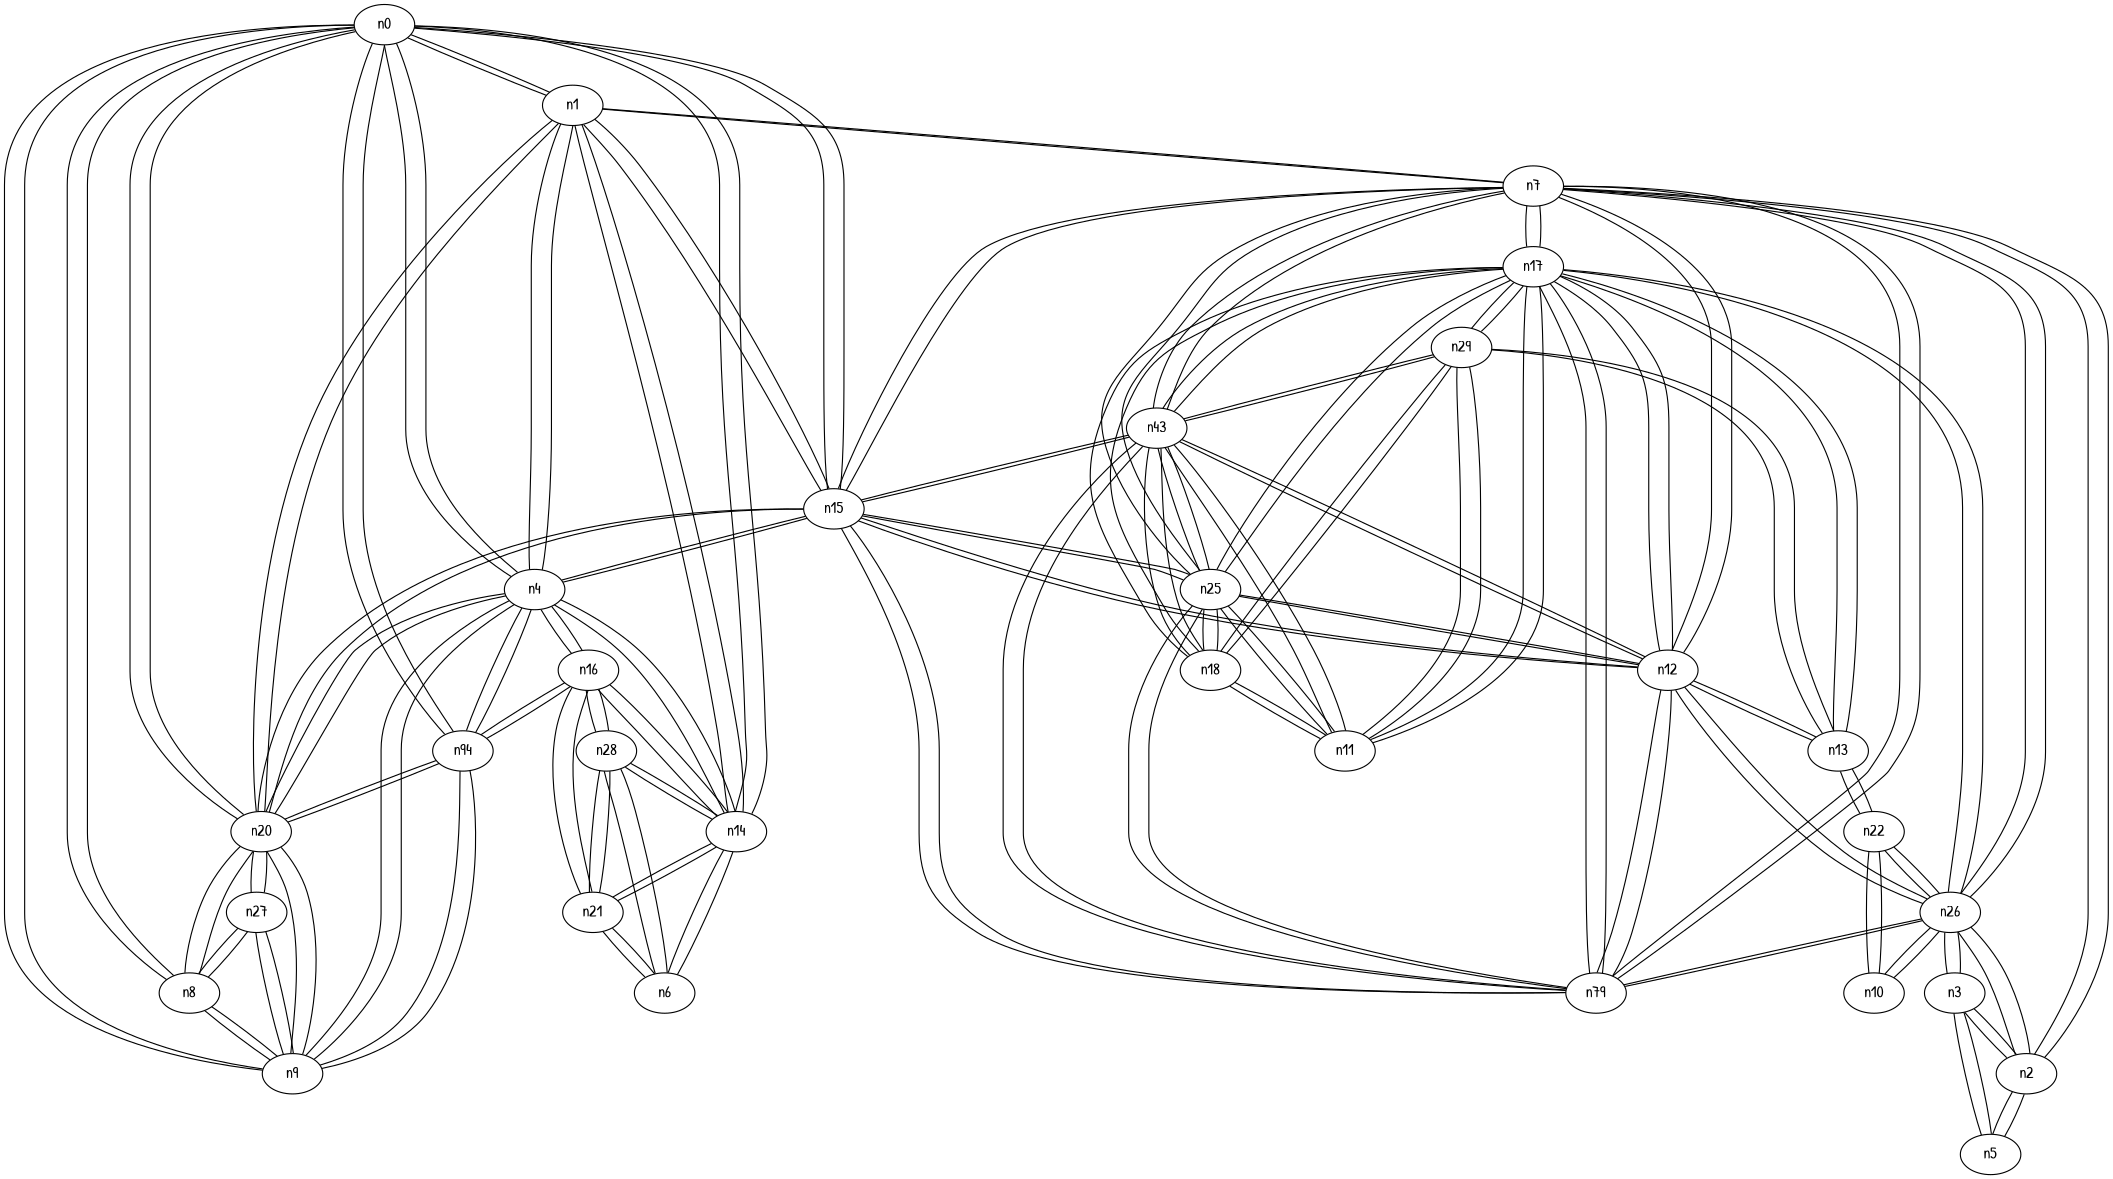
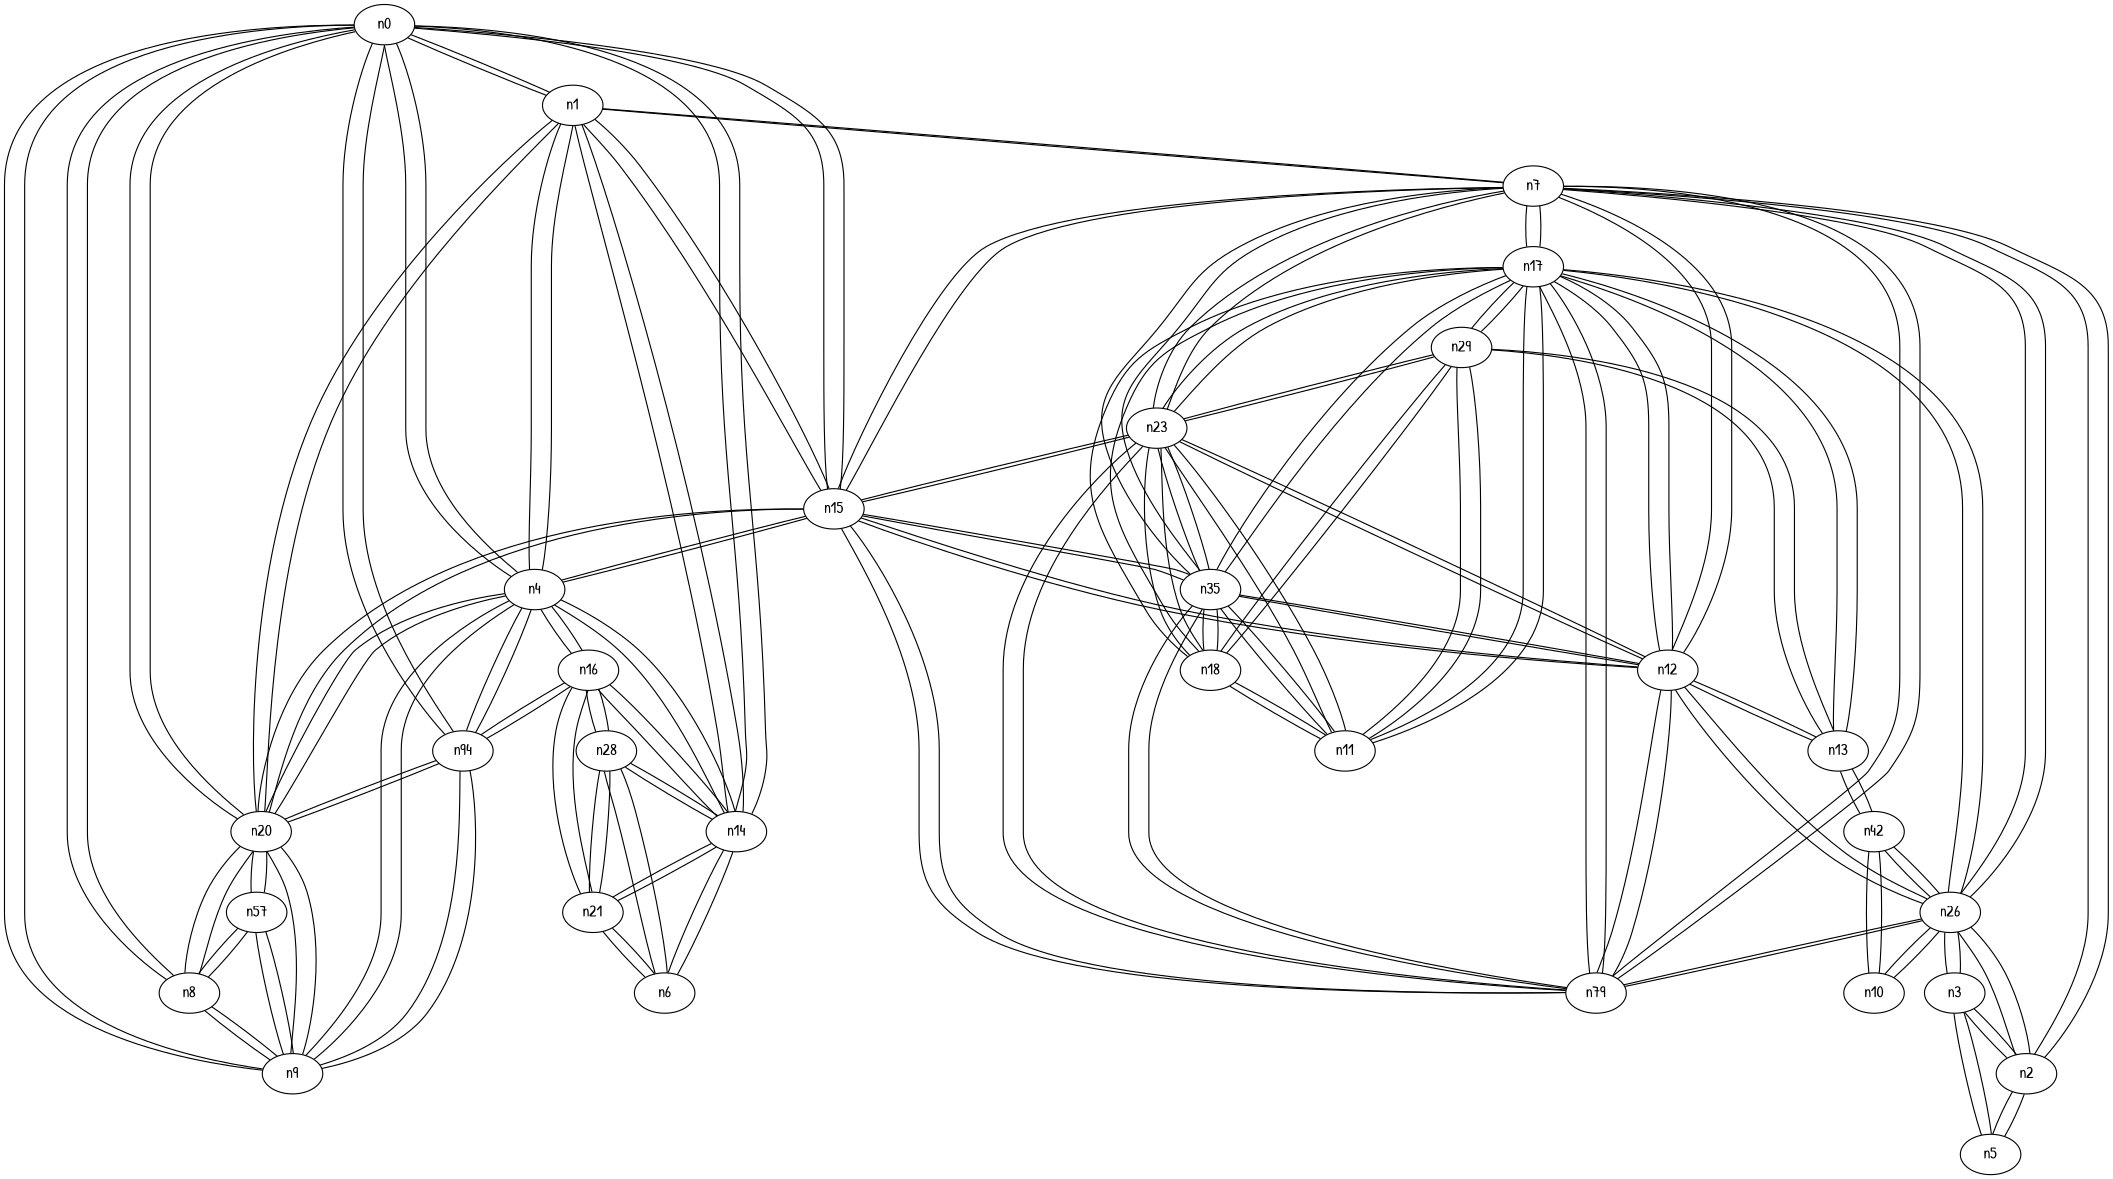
(1157, 428) -> (1157, 428)
(1210, 590) -> (1210, 590)
(1874, 832) -> (1874, 832)
(257, 912) -> (257, 912)
